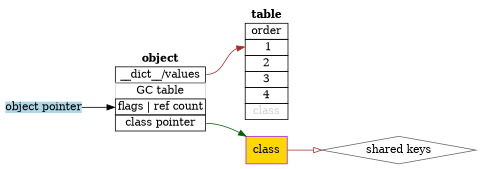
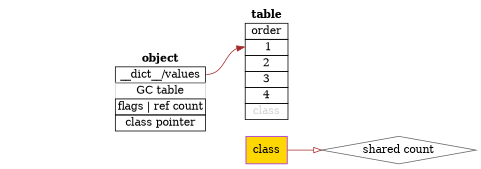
(44, 107) -> none
(223, 126) -> none
(399, 150) -> (399, 150)
